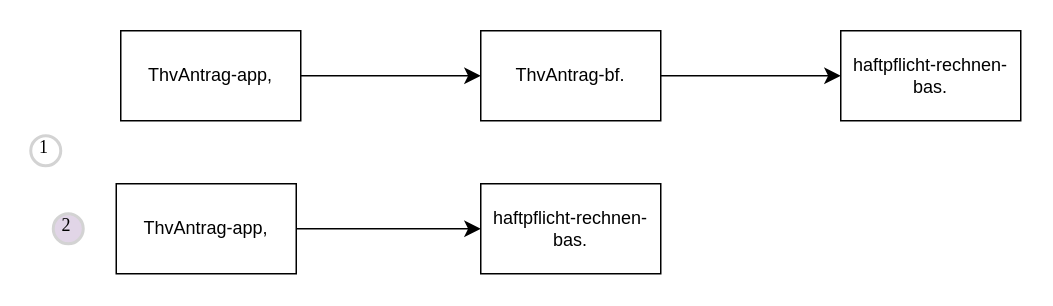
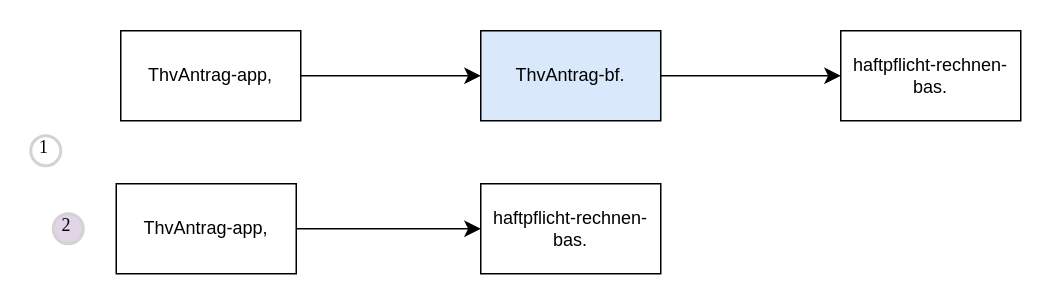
(571, 76) -> (571, 76)
